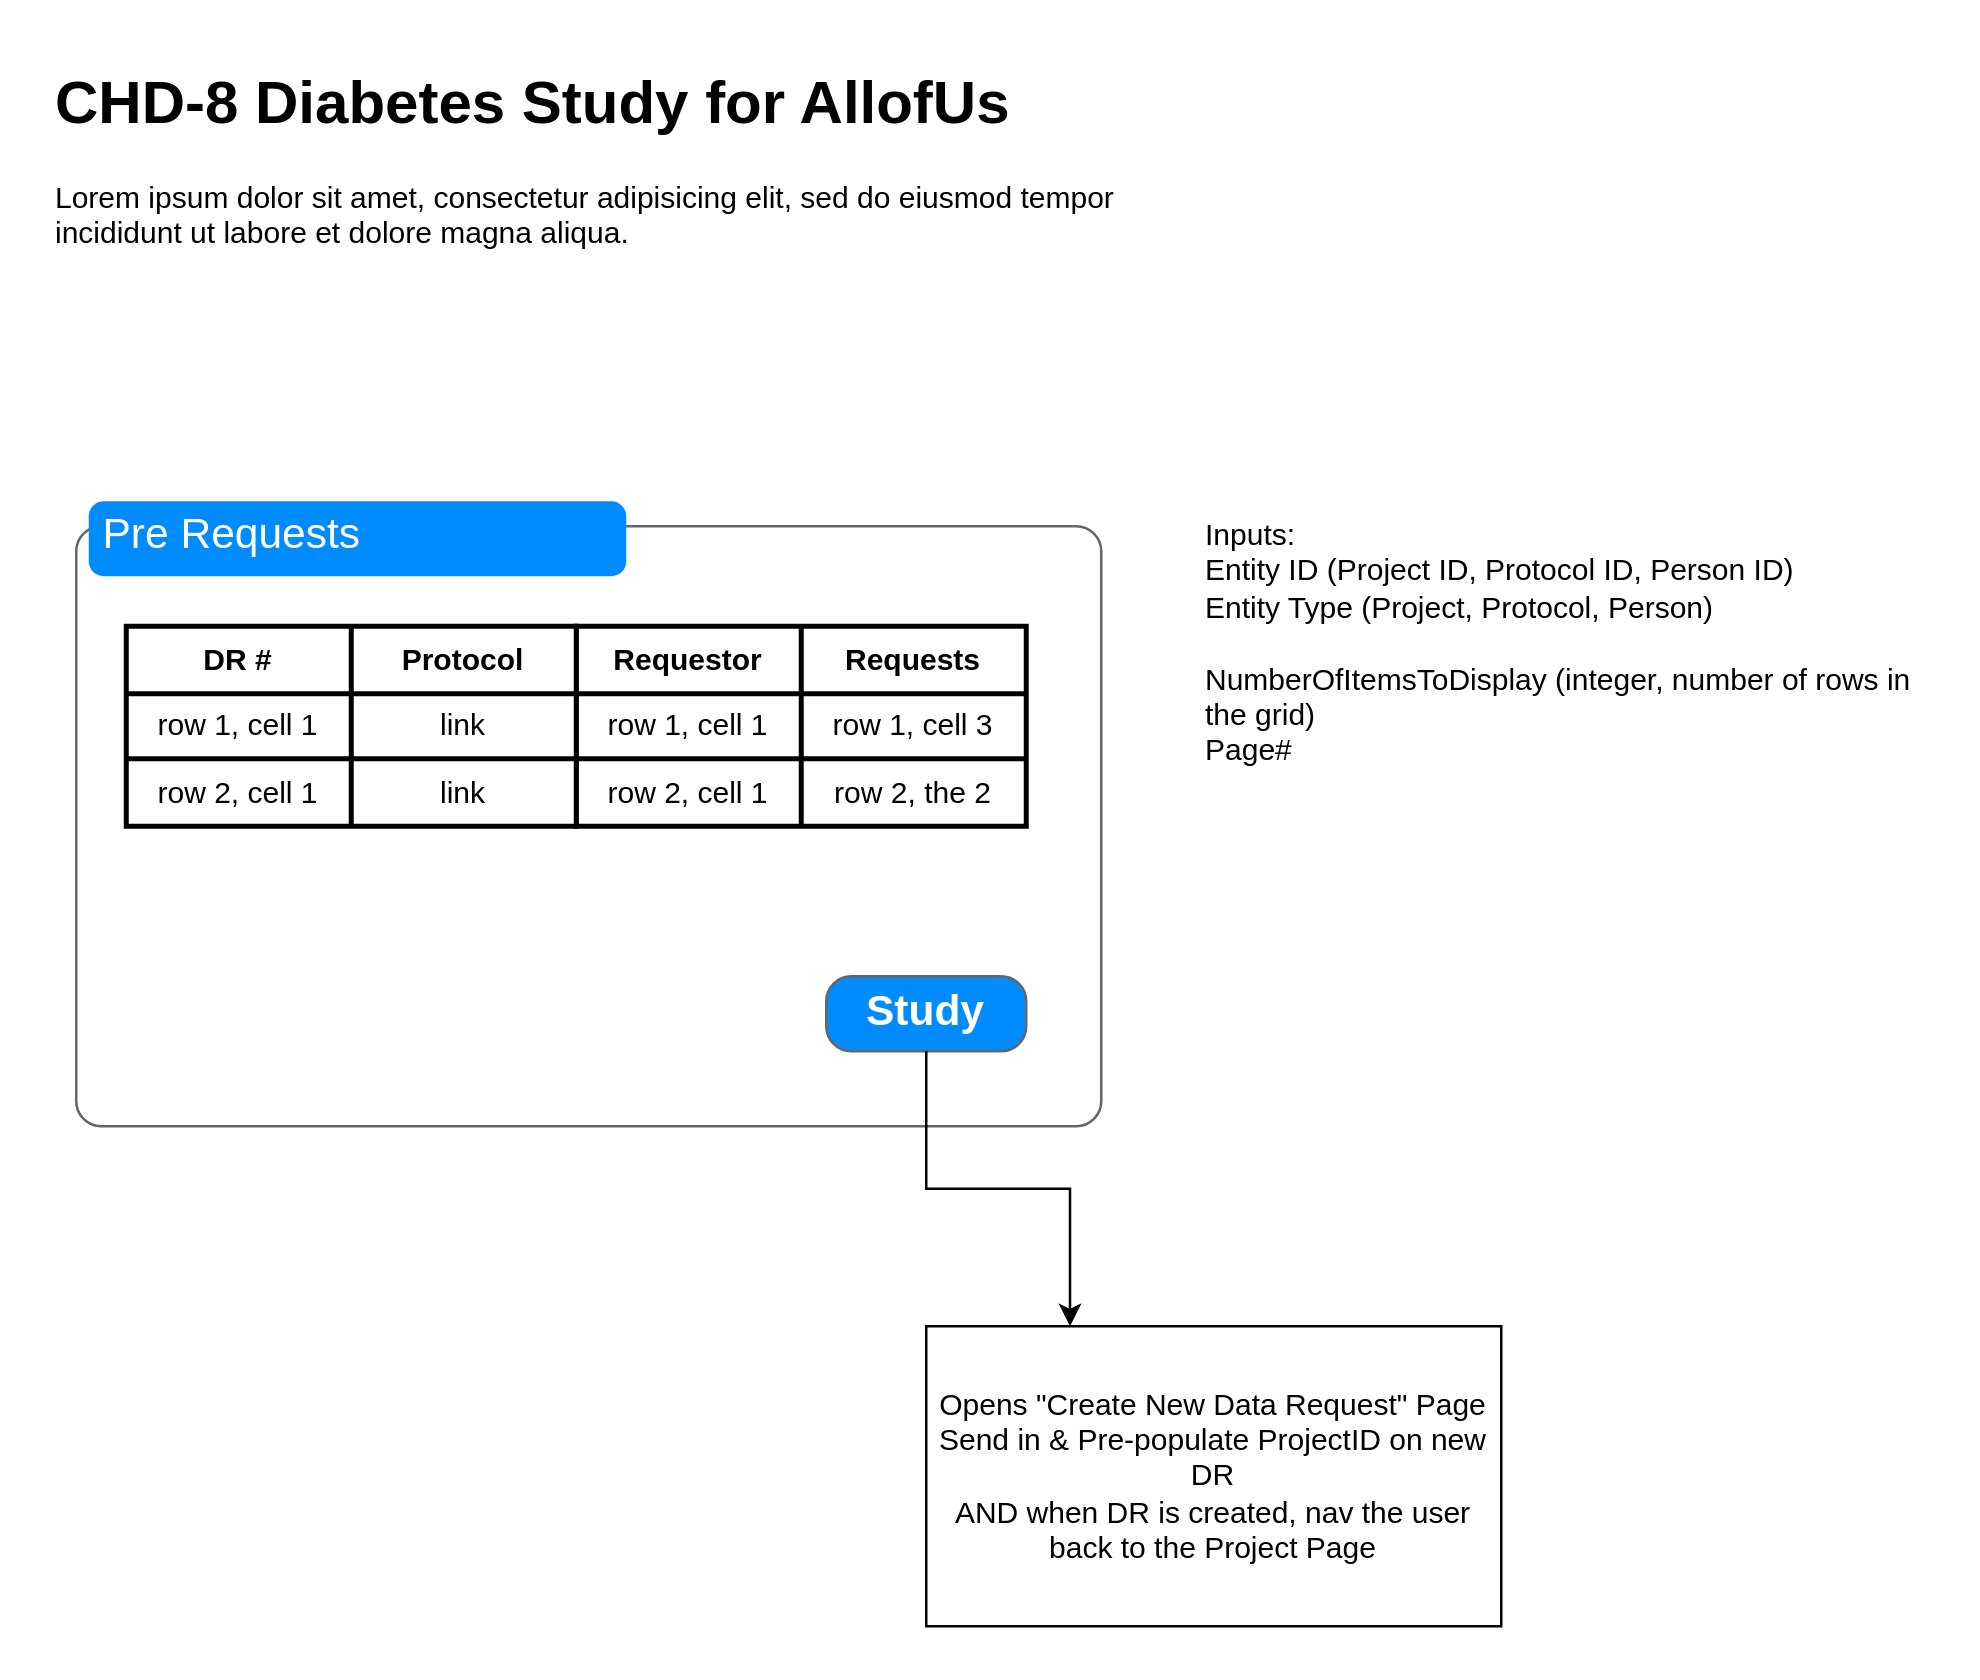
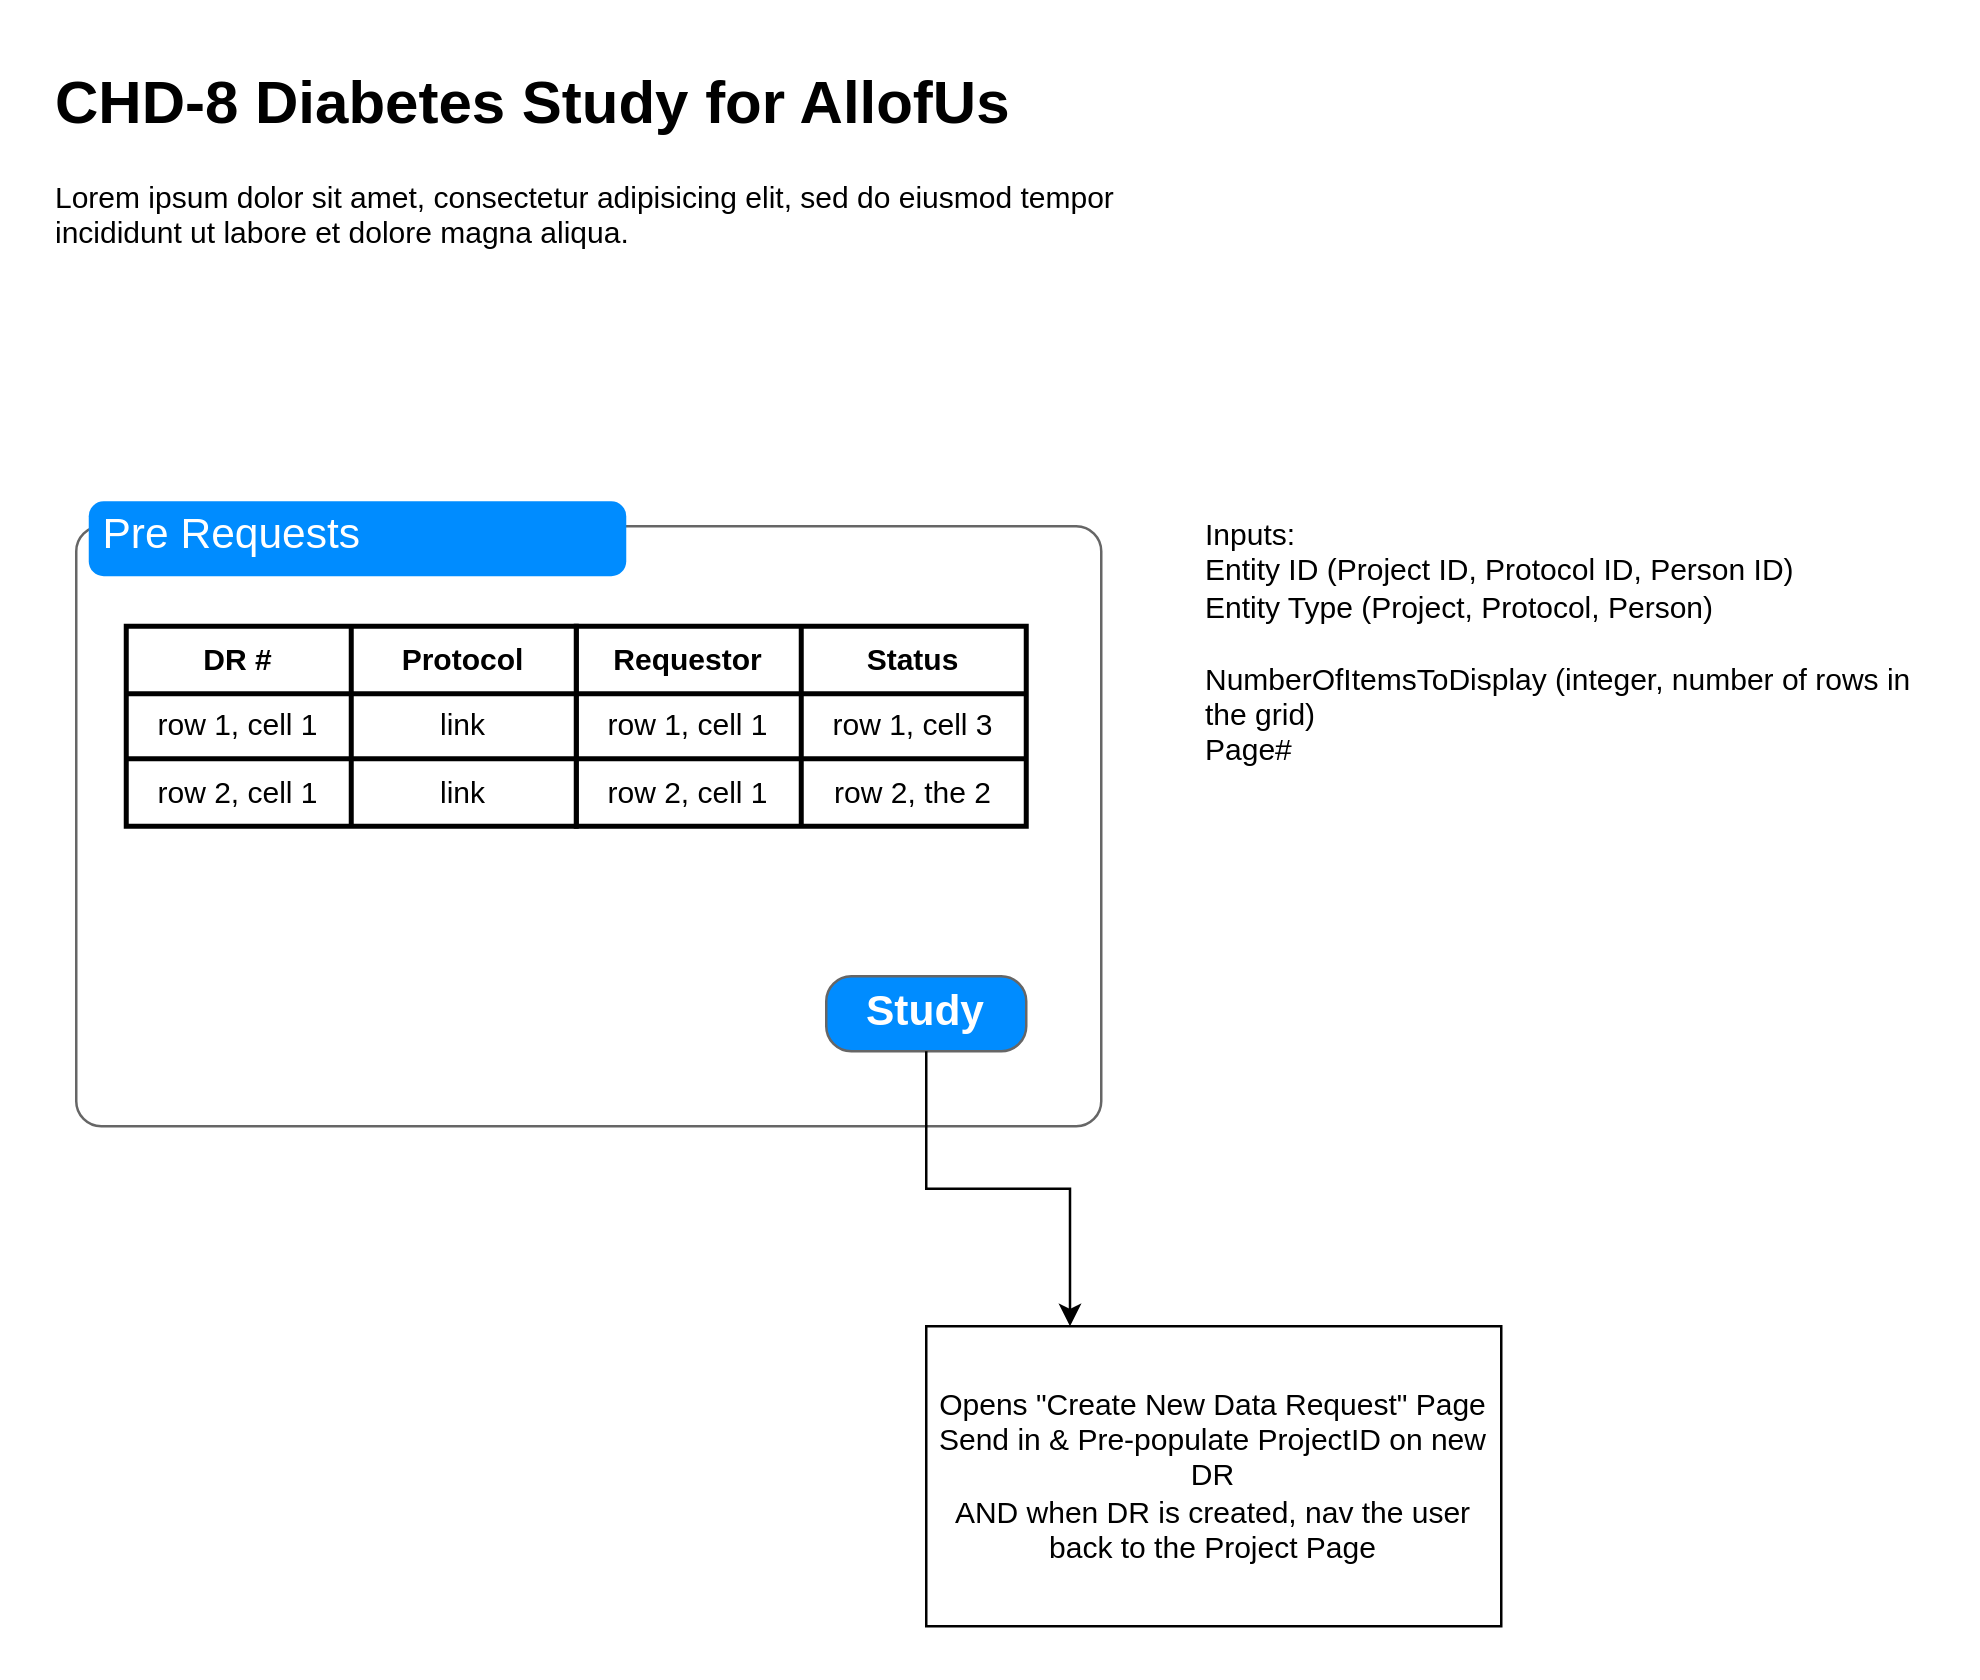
(914, 661) -> (914, 661)
